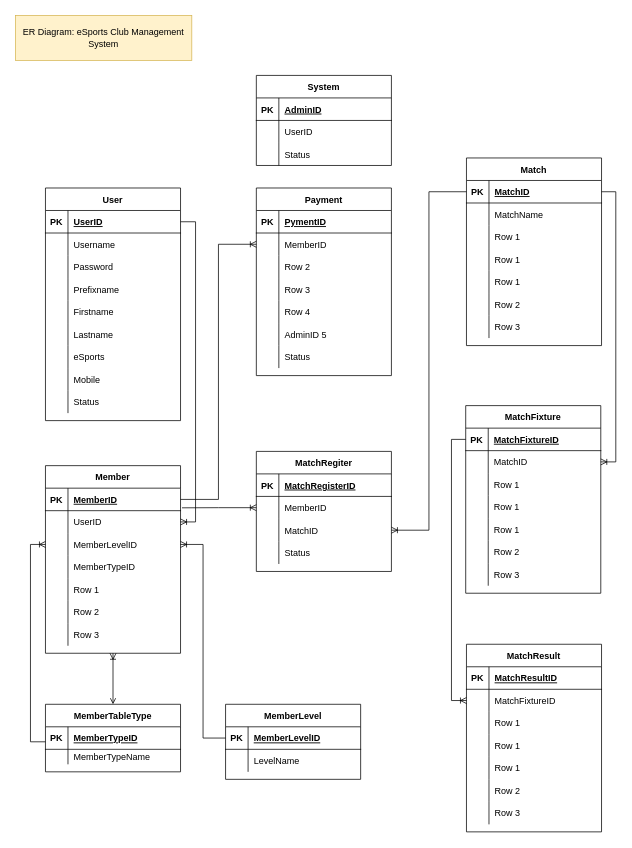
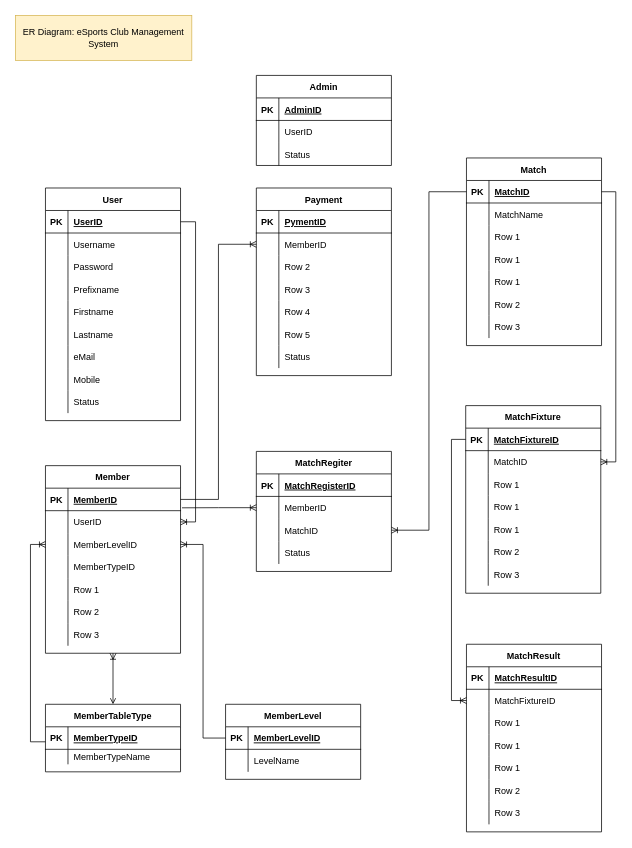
(323, 87) -> (323, 87)
(305, 335) -> (296, 335)
(91, 357) -> (84, 357)
